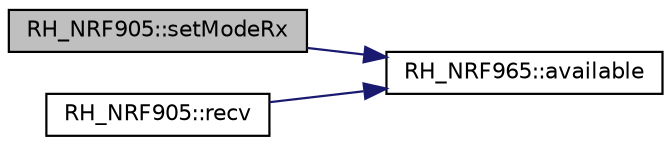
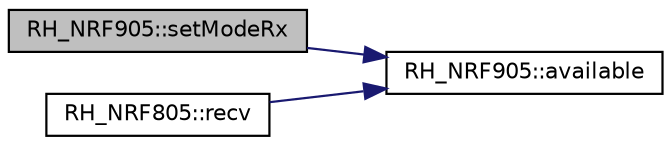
(524, 73) -> (524, 73)
(158, 115) -> (158, 115)
